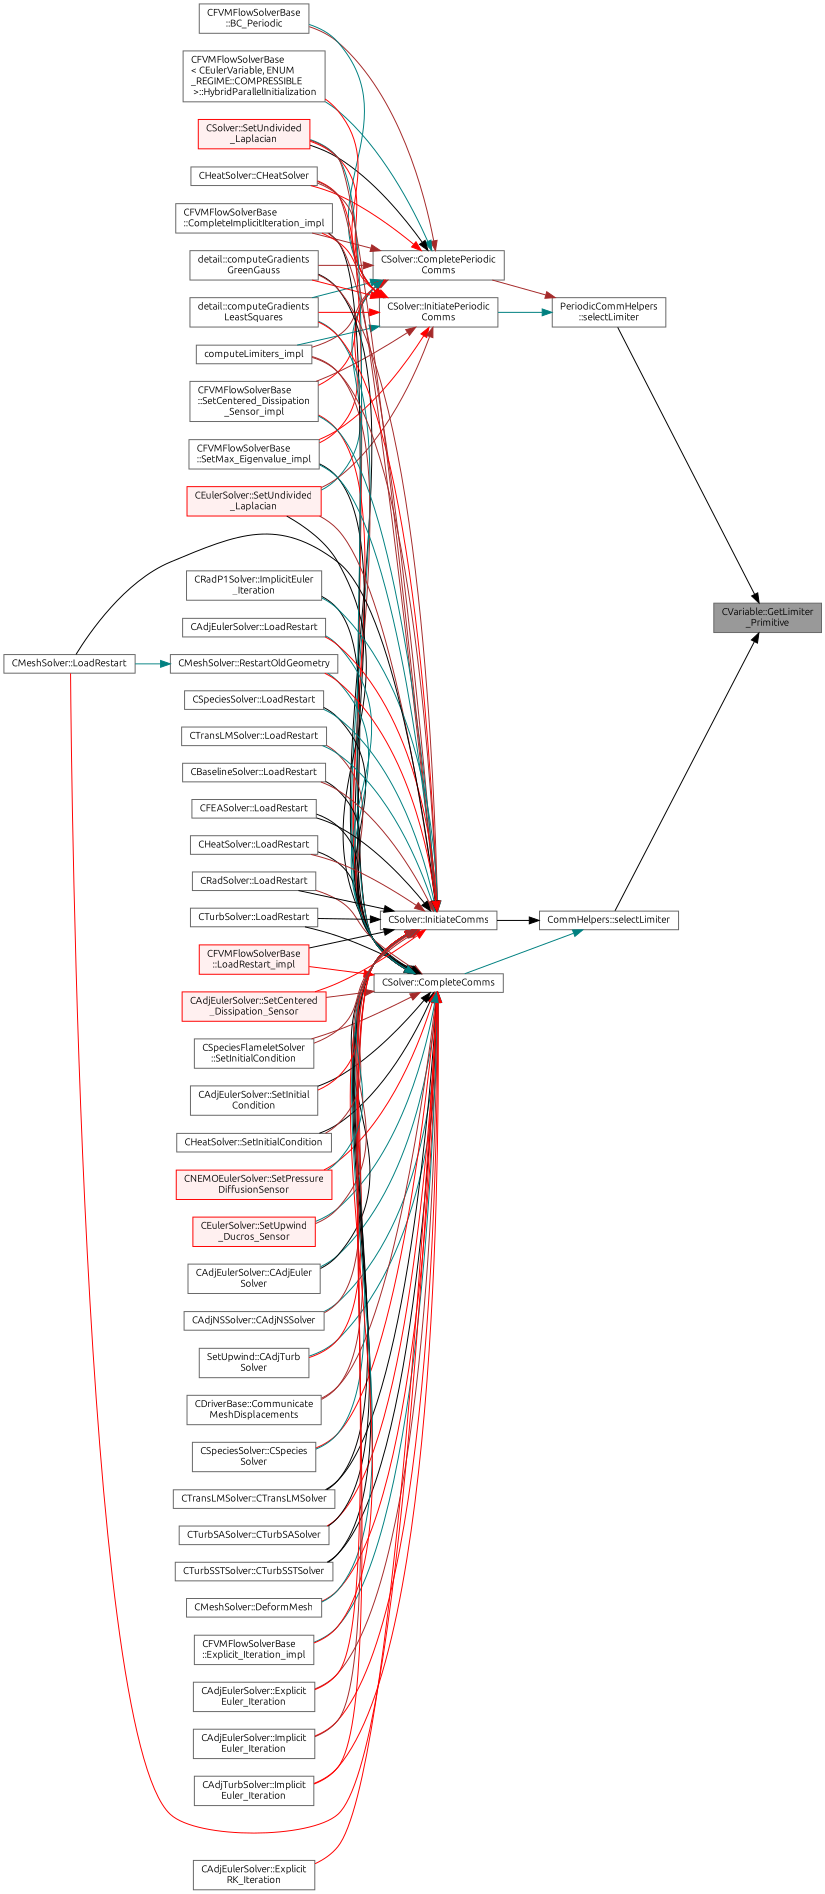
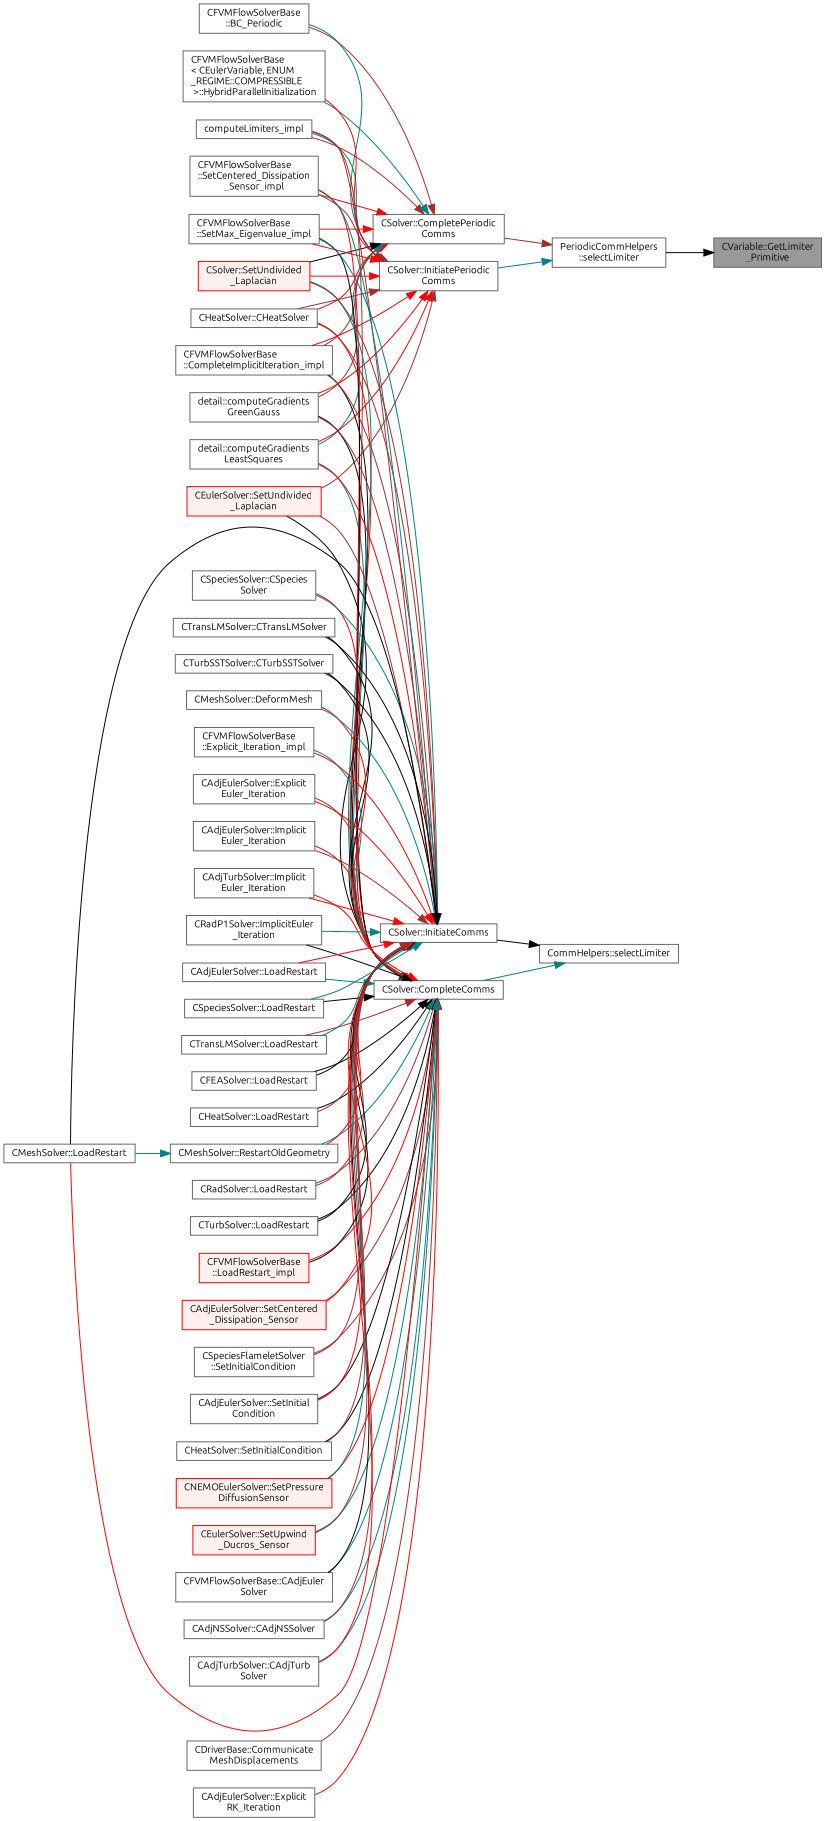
(357, 392) -> none
(254, 773) -> none
(685, 776) -> none
(341, 900) -> (358, 1067)
(359, 1164) -> none
(254, 1279) -> (254, 1587)
(254, 1363) -> (254, 1671)
(254, 1535) -> none
